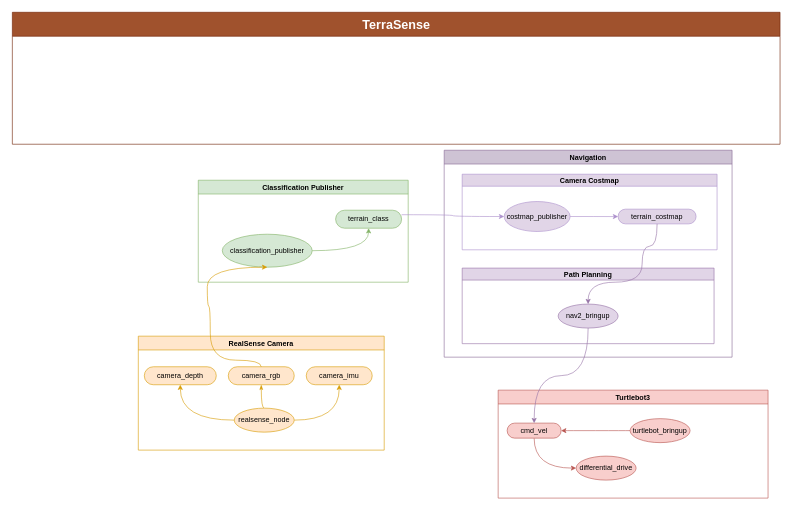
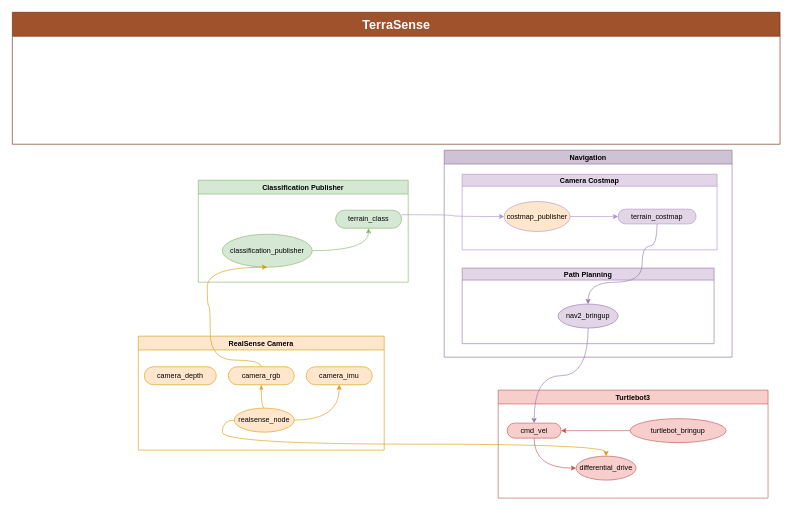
(537, 217) -> (537, 217)
(198, 414) -> (247, 439)
(660, 431) -> (678, 431)
